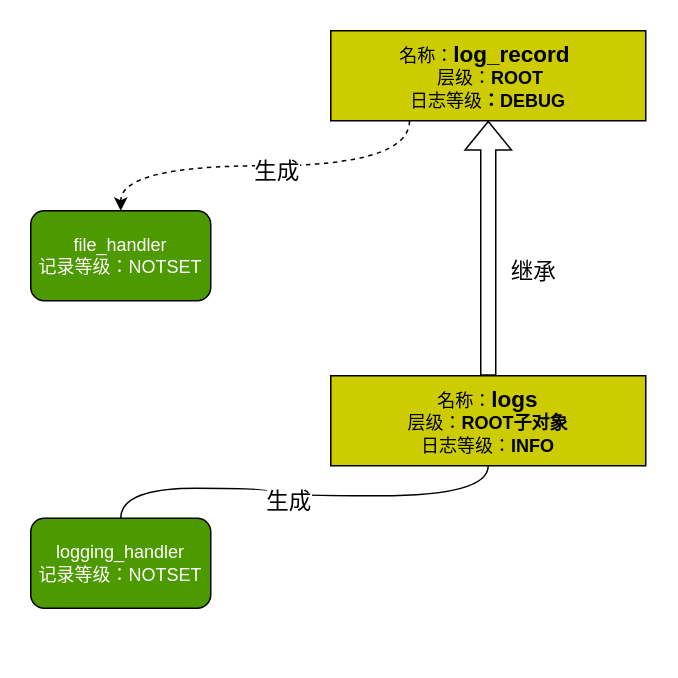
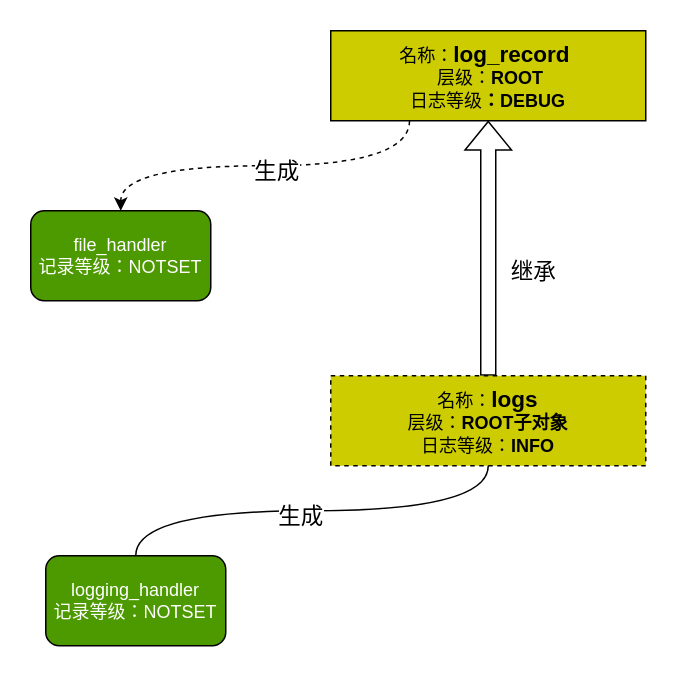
(488, 421) -> (488, 421)
(121, 563) -> (136, 601)
